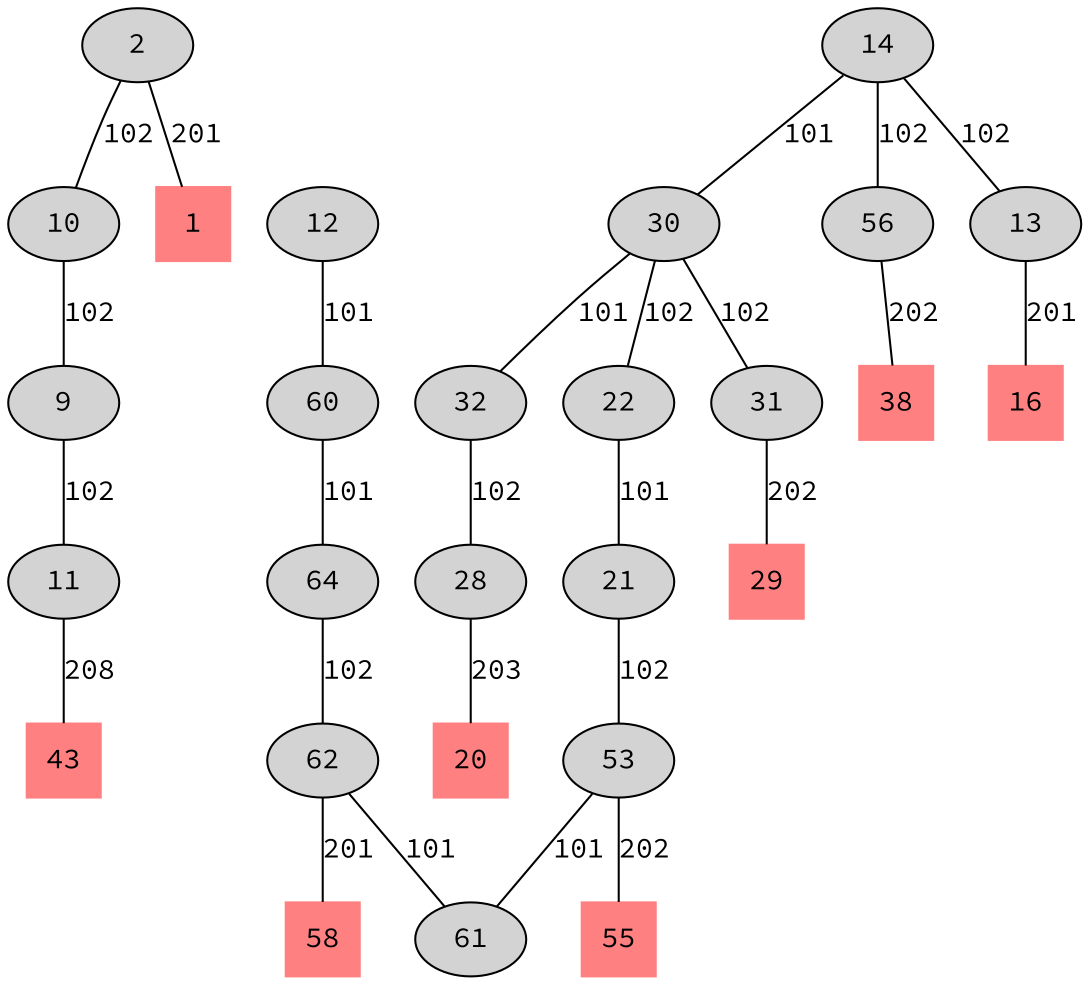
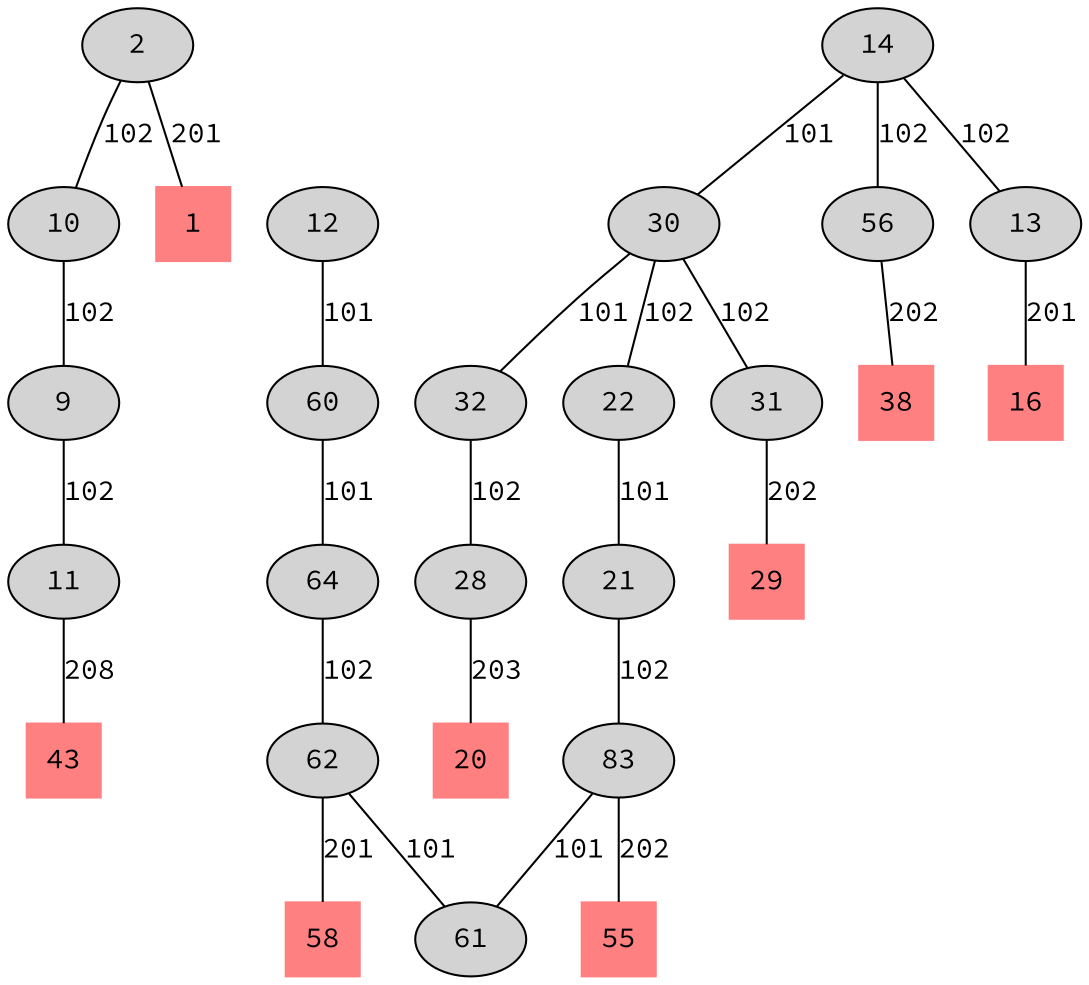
(619, 761) -> (619, 761)
